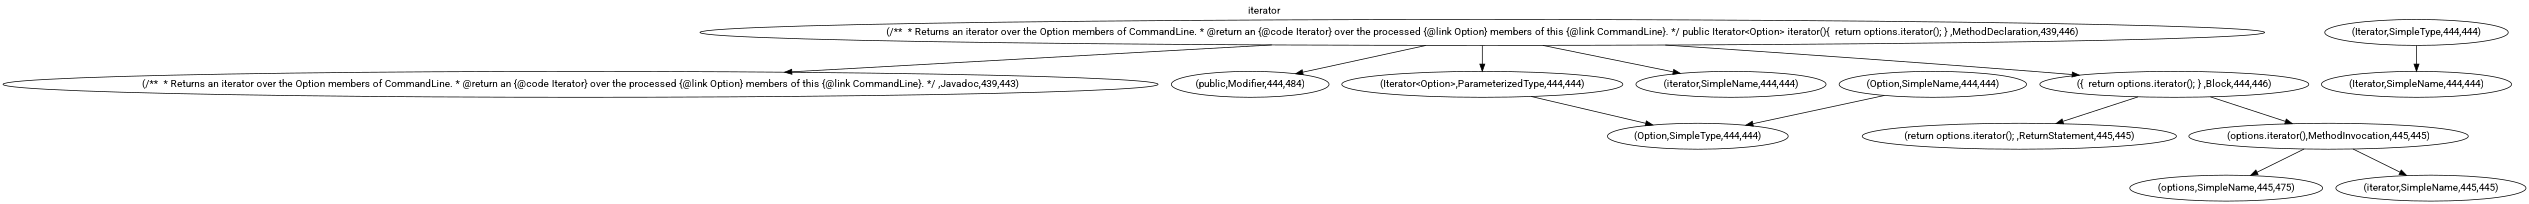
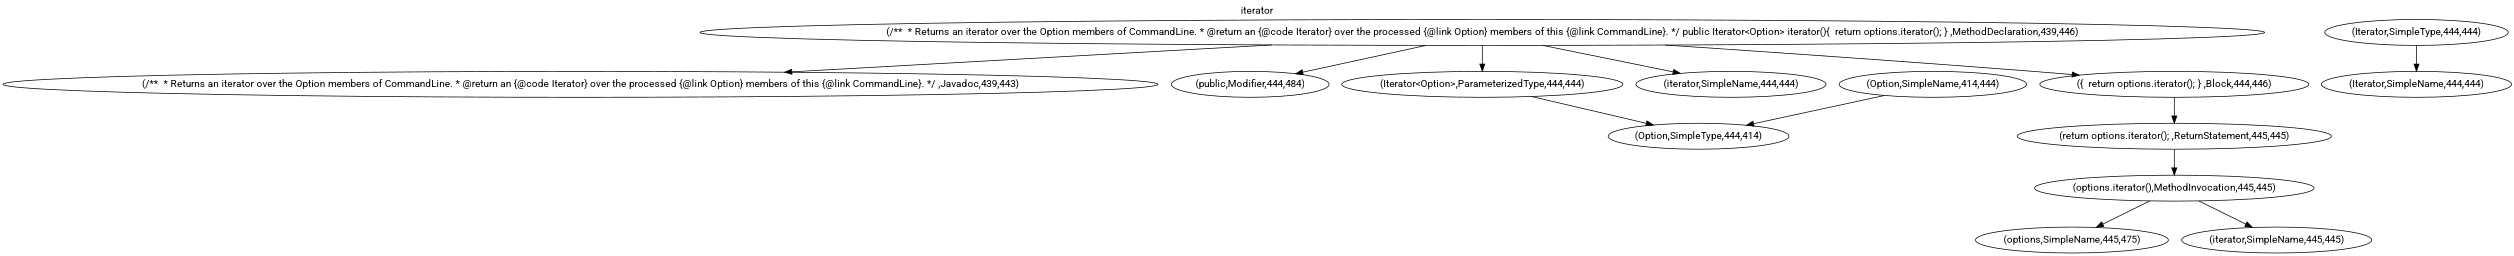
(1933, 84) -> (1933, 84)
(2248, 109) -> (2174, 159)
(1698, 136) -> (1699, 136)
